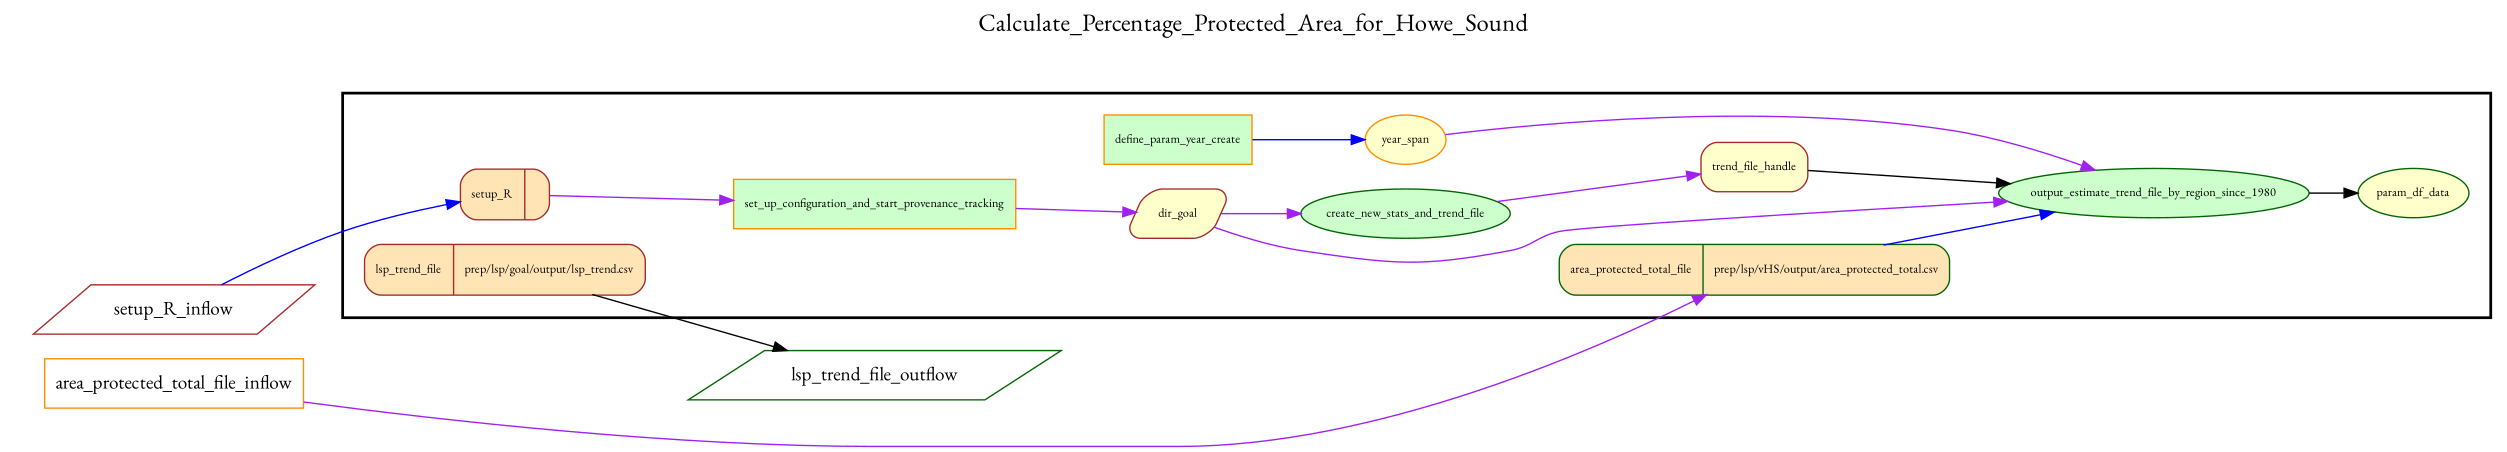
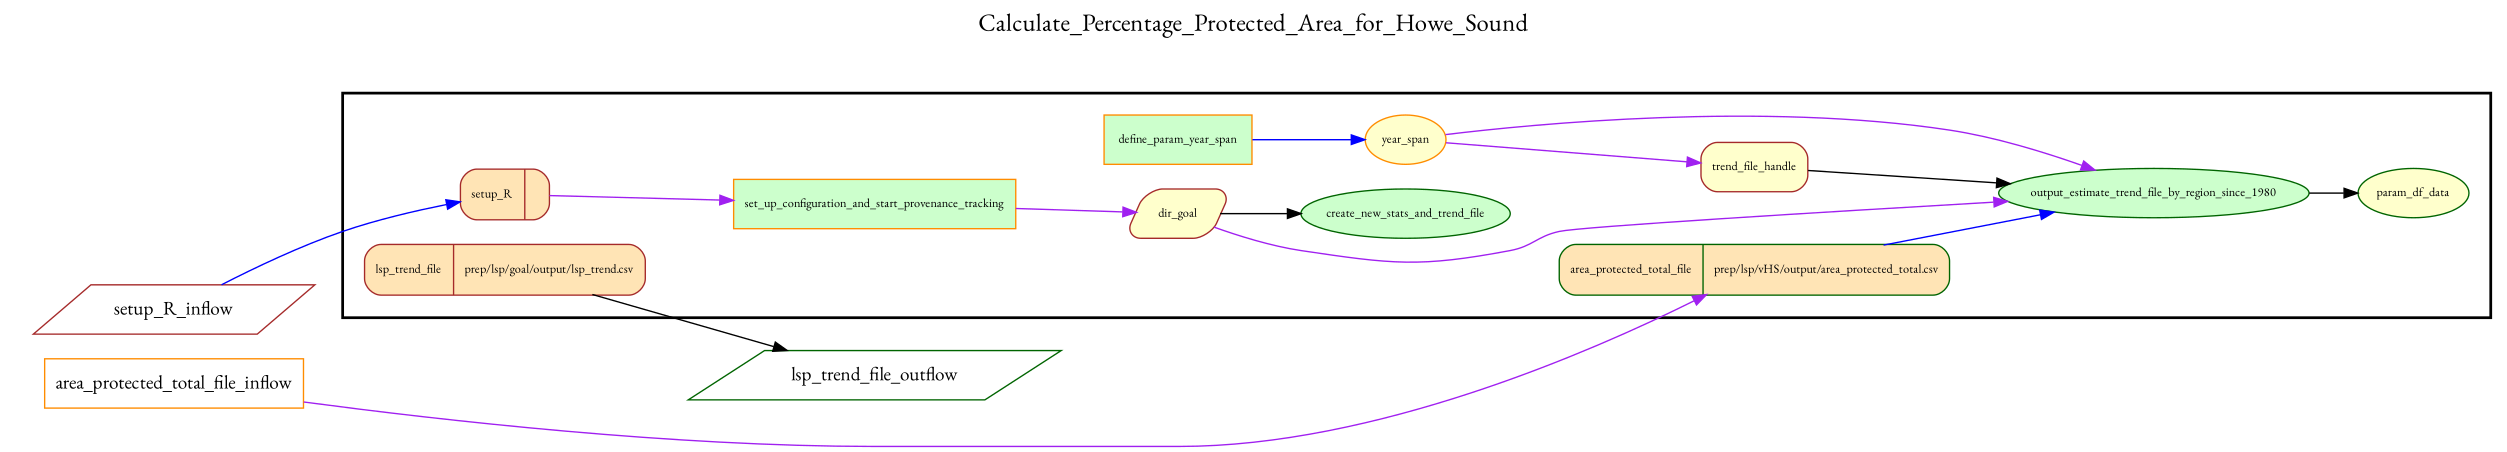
(1178, 140) -> (1178, 140)
(1592, 189) -> (1567, 152)
(1254, 214) -> (1254, 214)
